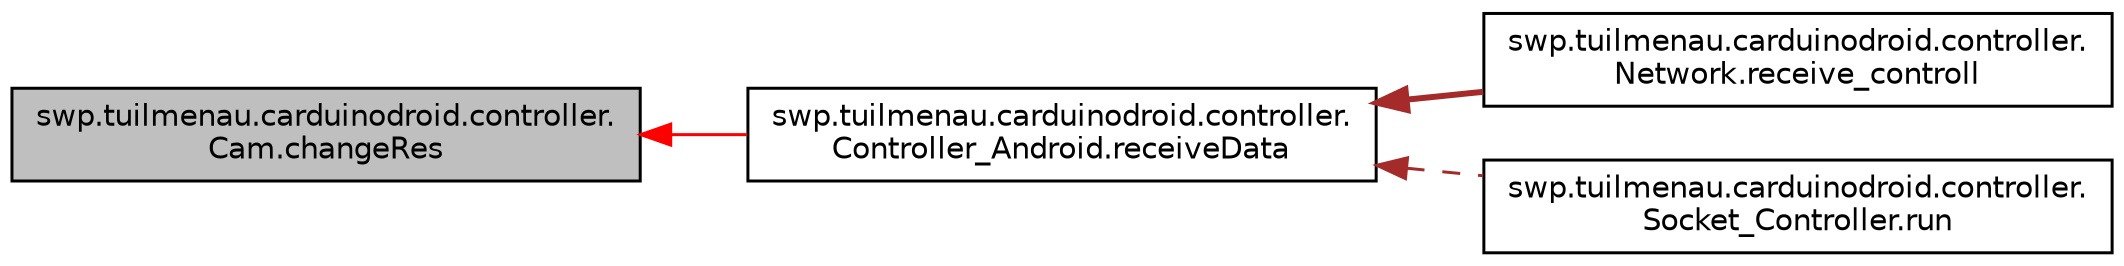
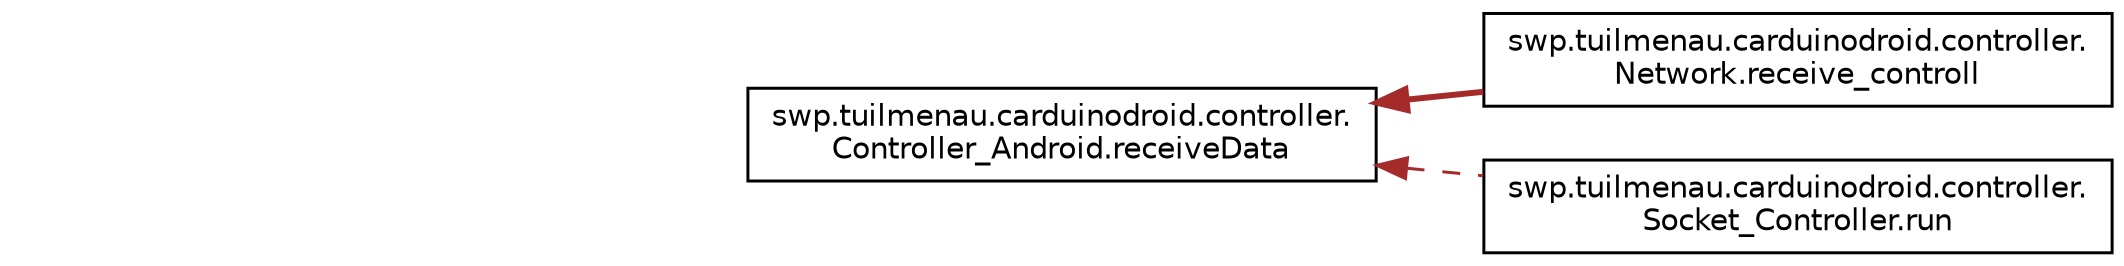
(326, 135) -> none
